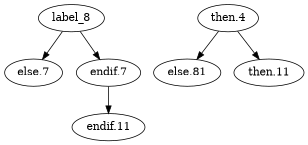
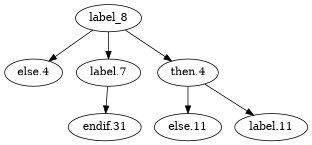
none -> (145, 43)
(34, 73) -> (34, 73)
(109, 73) -> (109, 73)
(187, 73) -> (188, 127)
(269, 73) -> (271, 127)
(109, 127) -> (105, 127)
